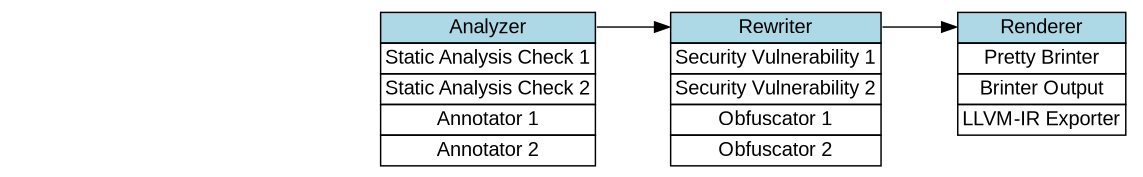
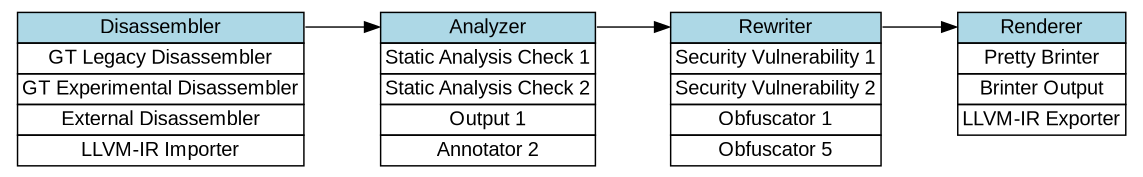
none -> (161, 88)
(488, 119) -> (488, 119)
(776, 150) -> (776, 150)
